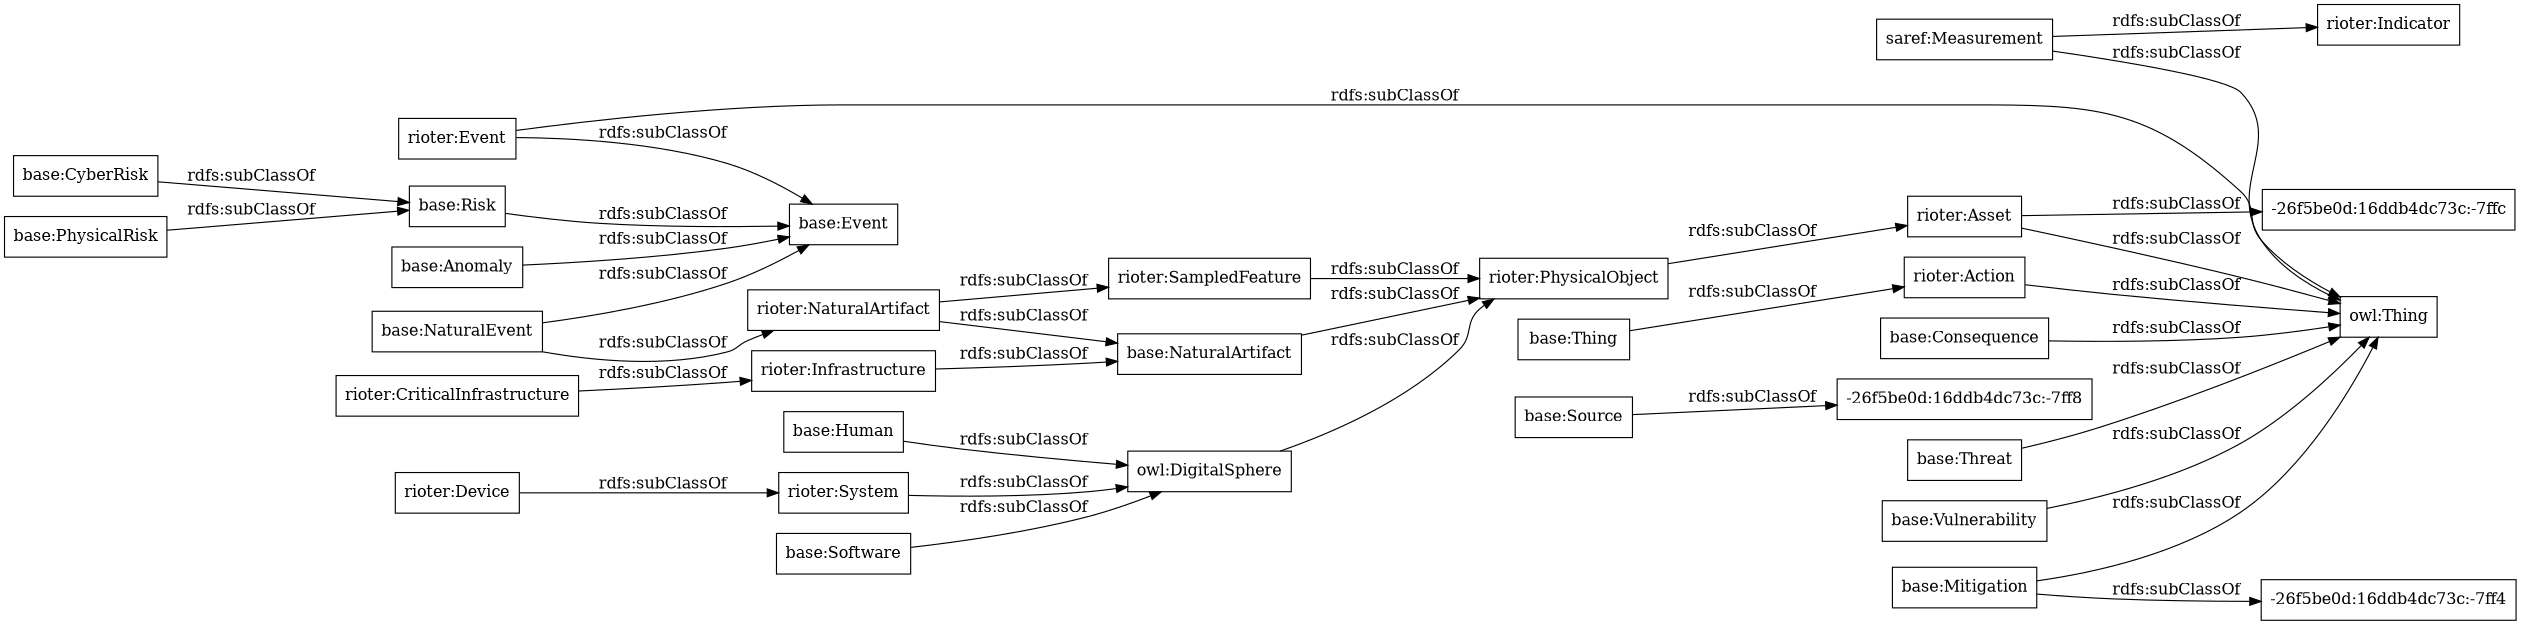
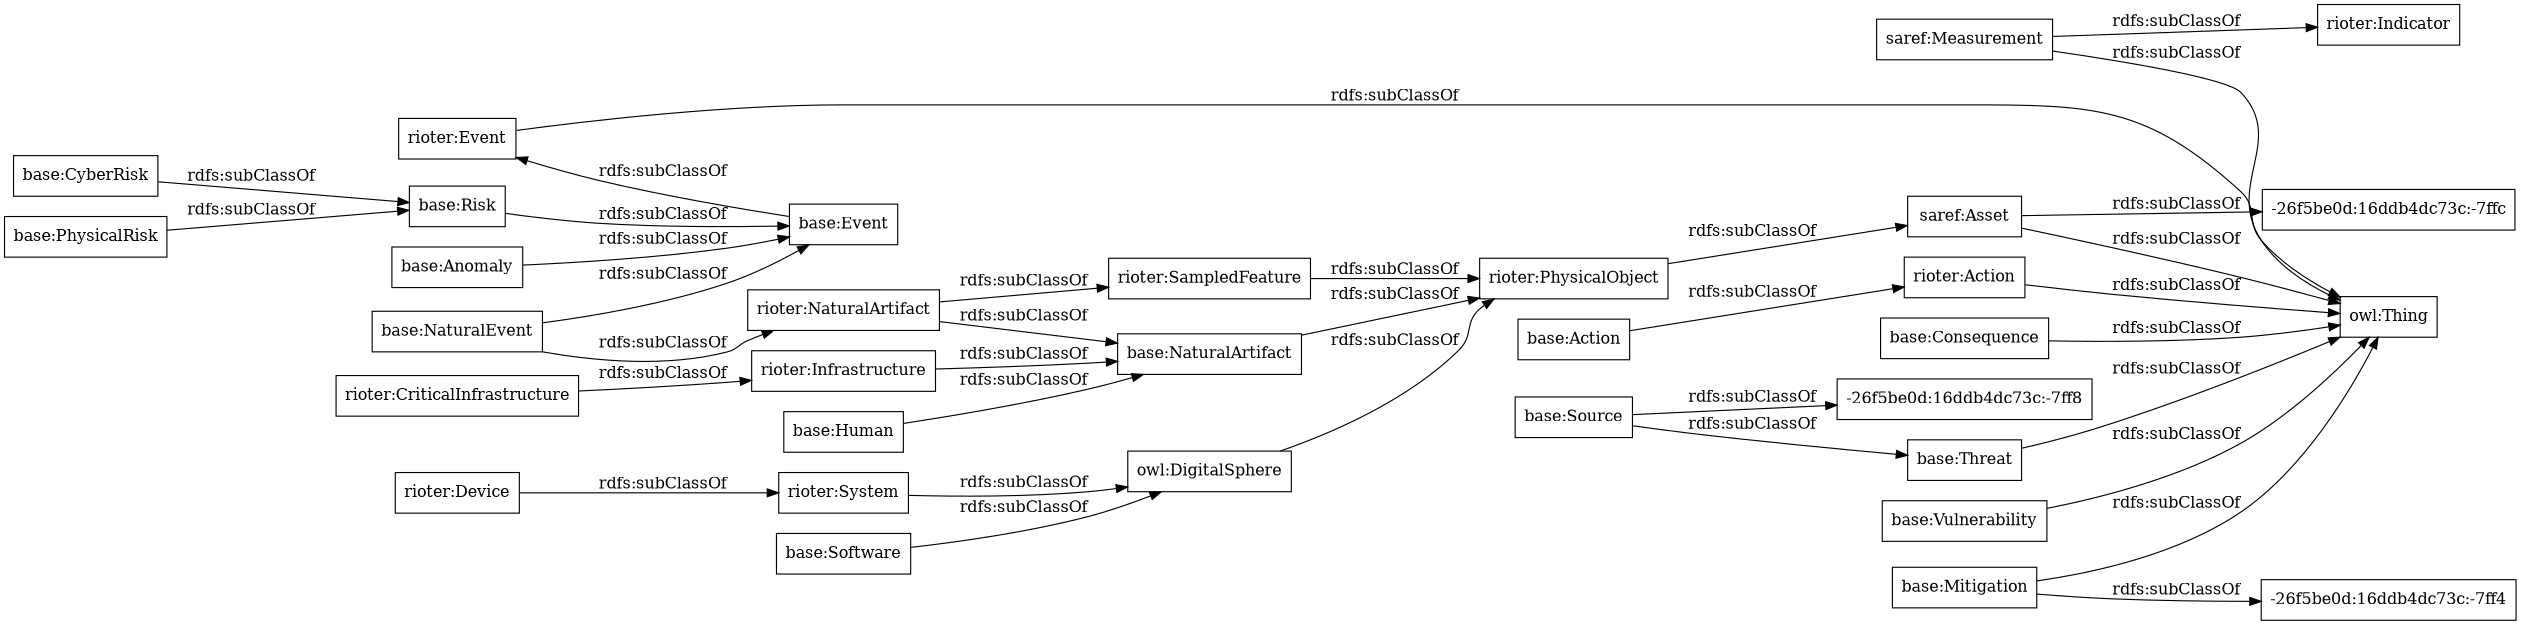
(664, 149) -> (657, 193)
(1965, 217) -> (1965, 217)
(1574, 339) -> (1574, 339)
none -> (1764, 441)
(1010, 454) -> (1019, 404)
